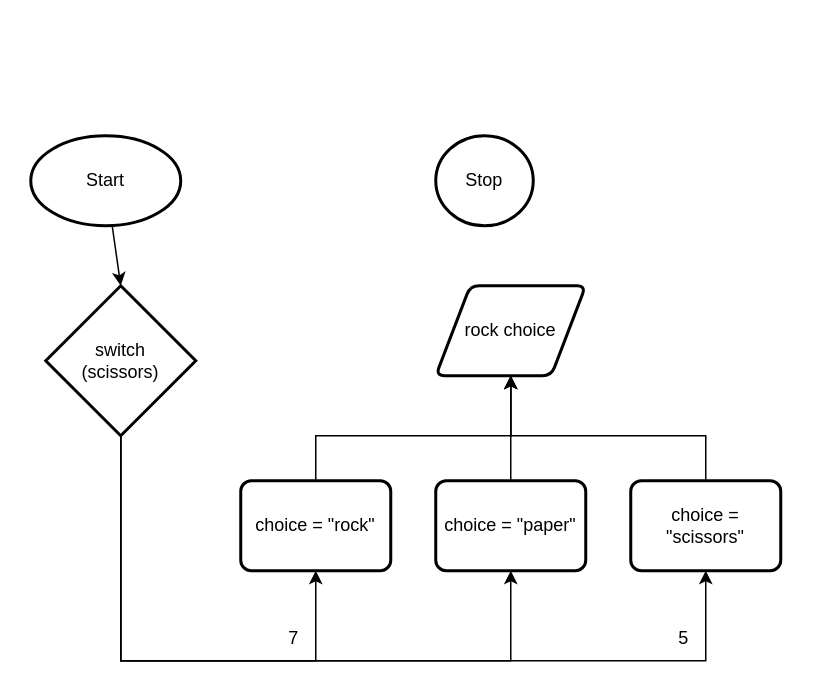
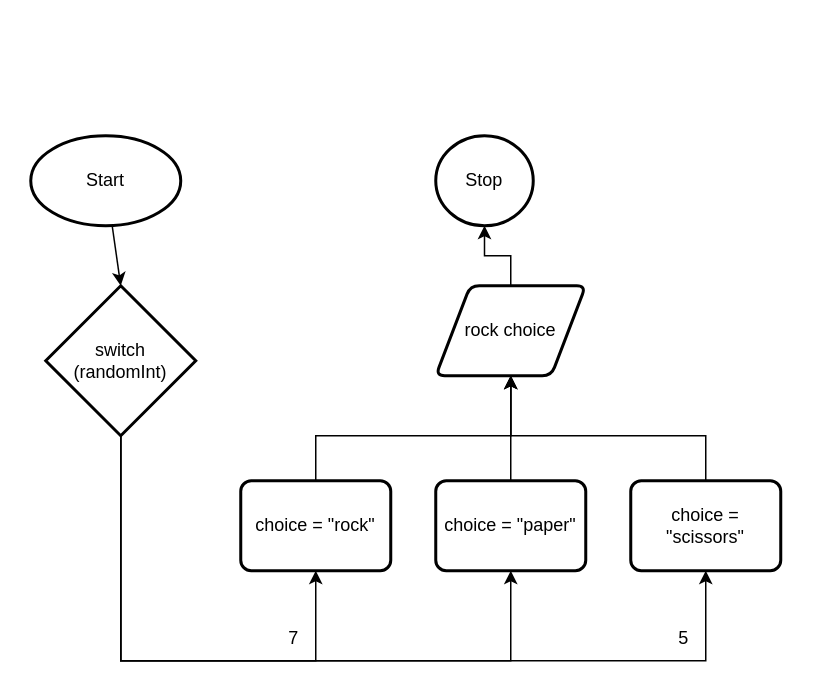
none -> (503, 256)
(121, 361) -> (121, 361)
